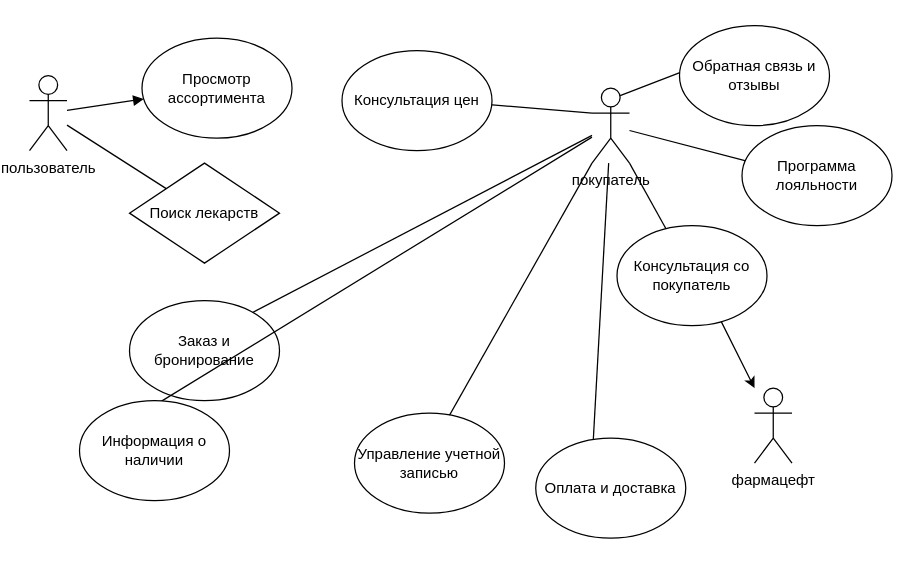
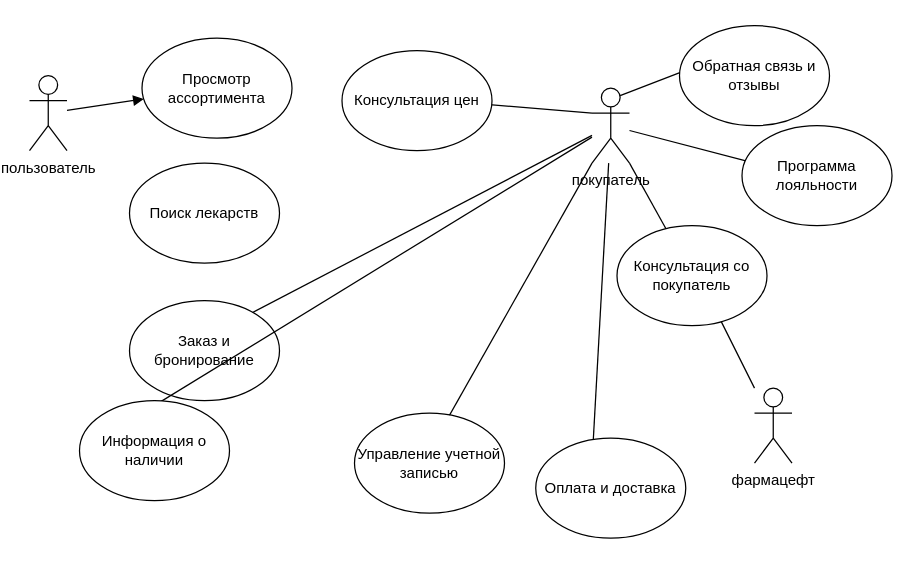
(116, 157) -> none
(204, 213) -> (204, 213)
(750, 379) -> (751, 382)
